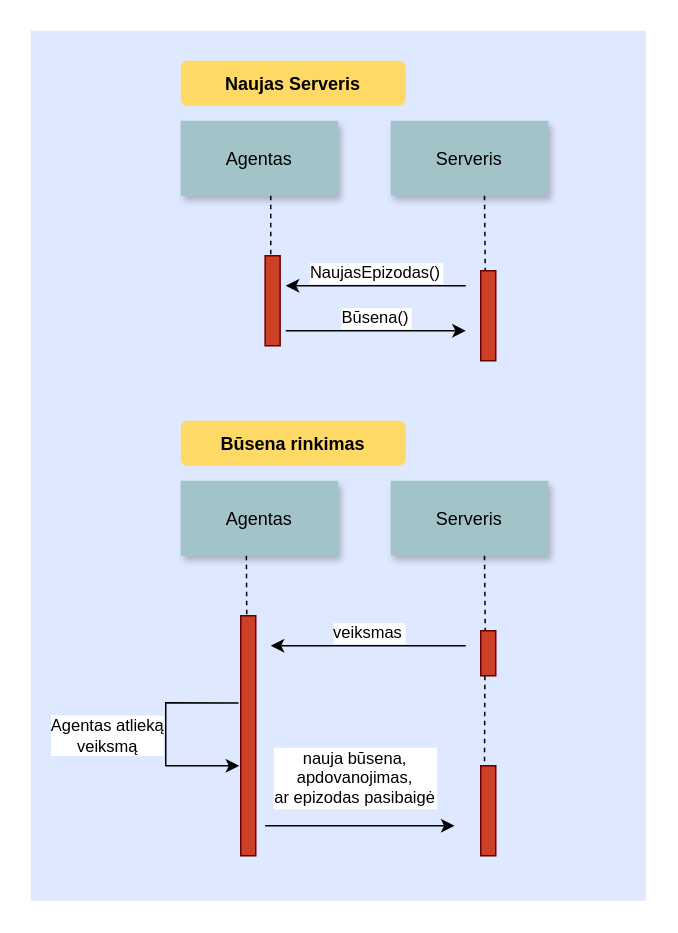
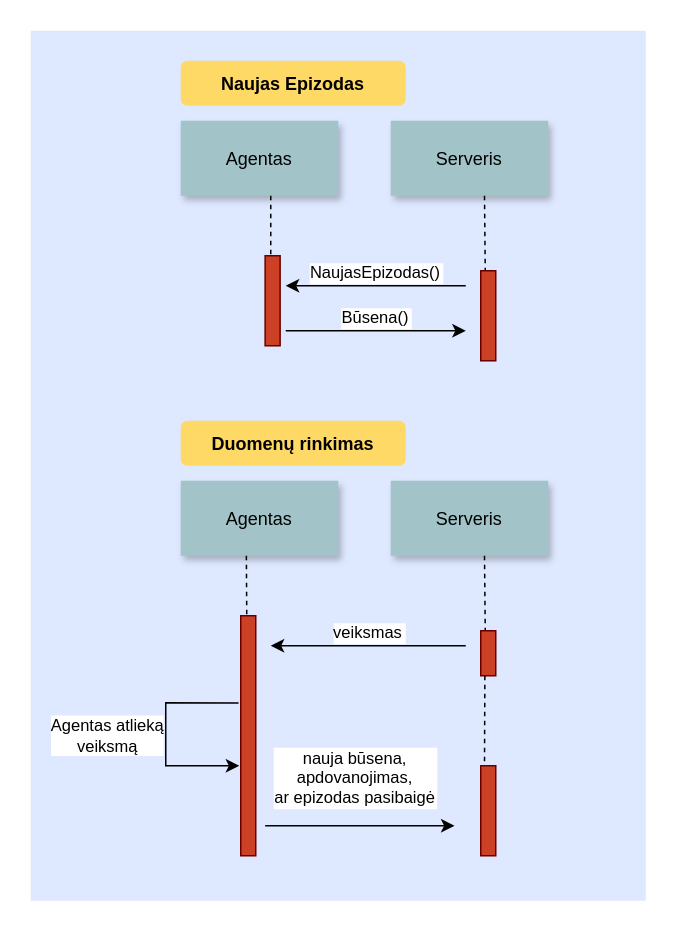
(293, 84) -> (293, 84)
(293, 444) -> (293, 444)
